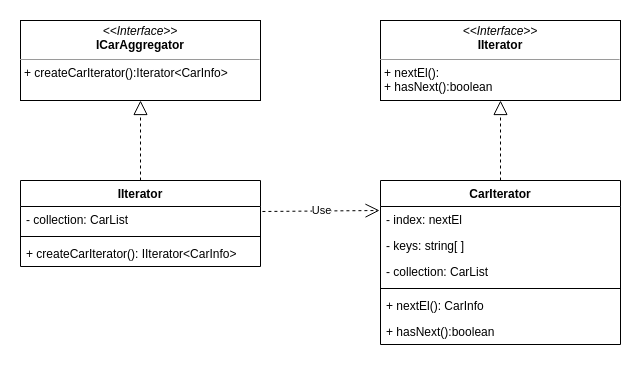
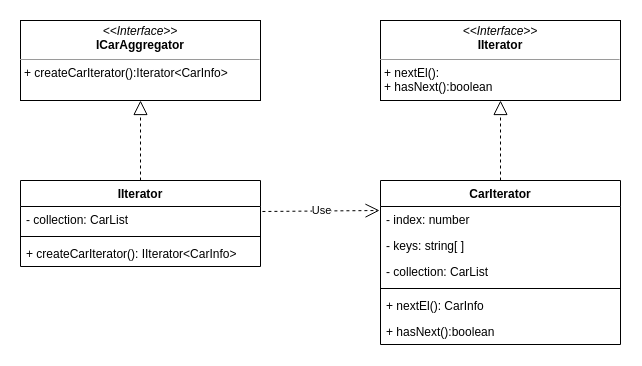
(429, 220) -> (430, 220)
